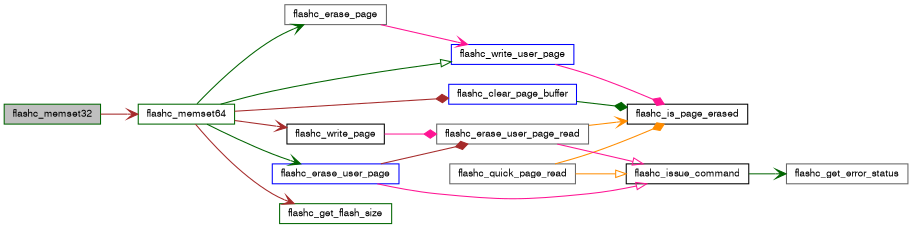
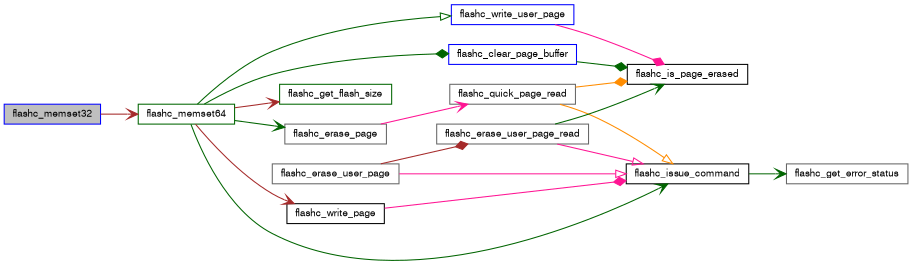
(419, 33) -> (419, 115)
(335, 105) -> (317, 65)
(52, 114) -> (52, 114)
(603, 124) -> (605, 108)
(404, 134) -> (499, 195)
(248, 144) -> (400, 259)
(336, 174) -> (336, 174)
